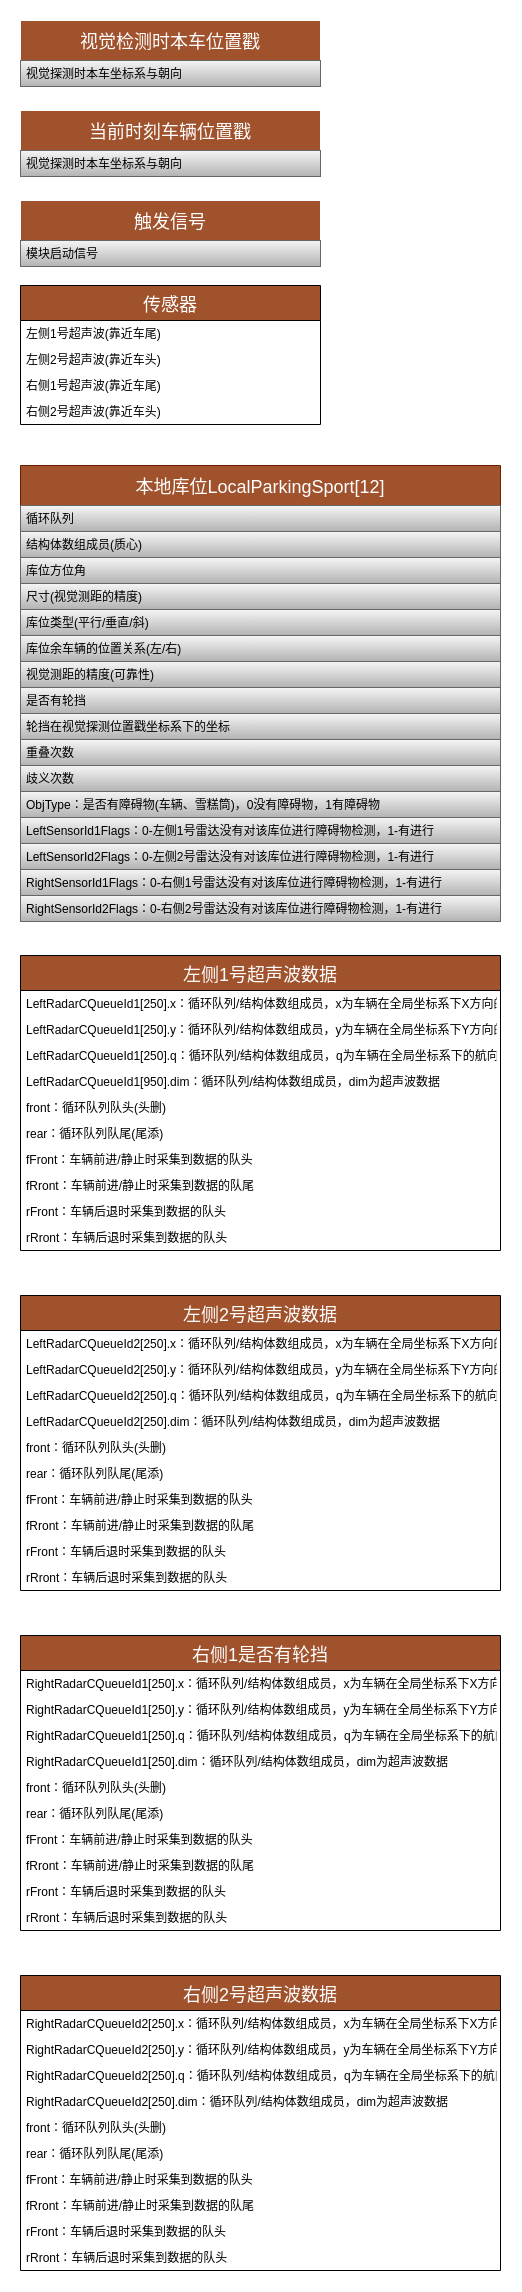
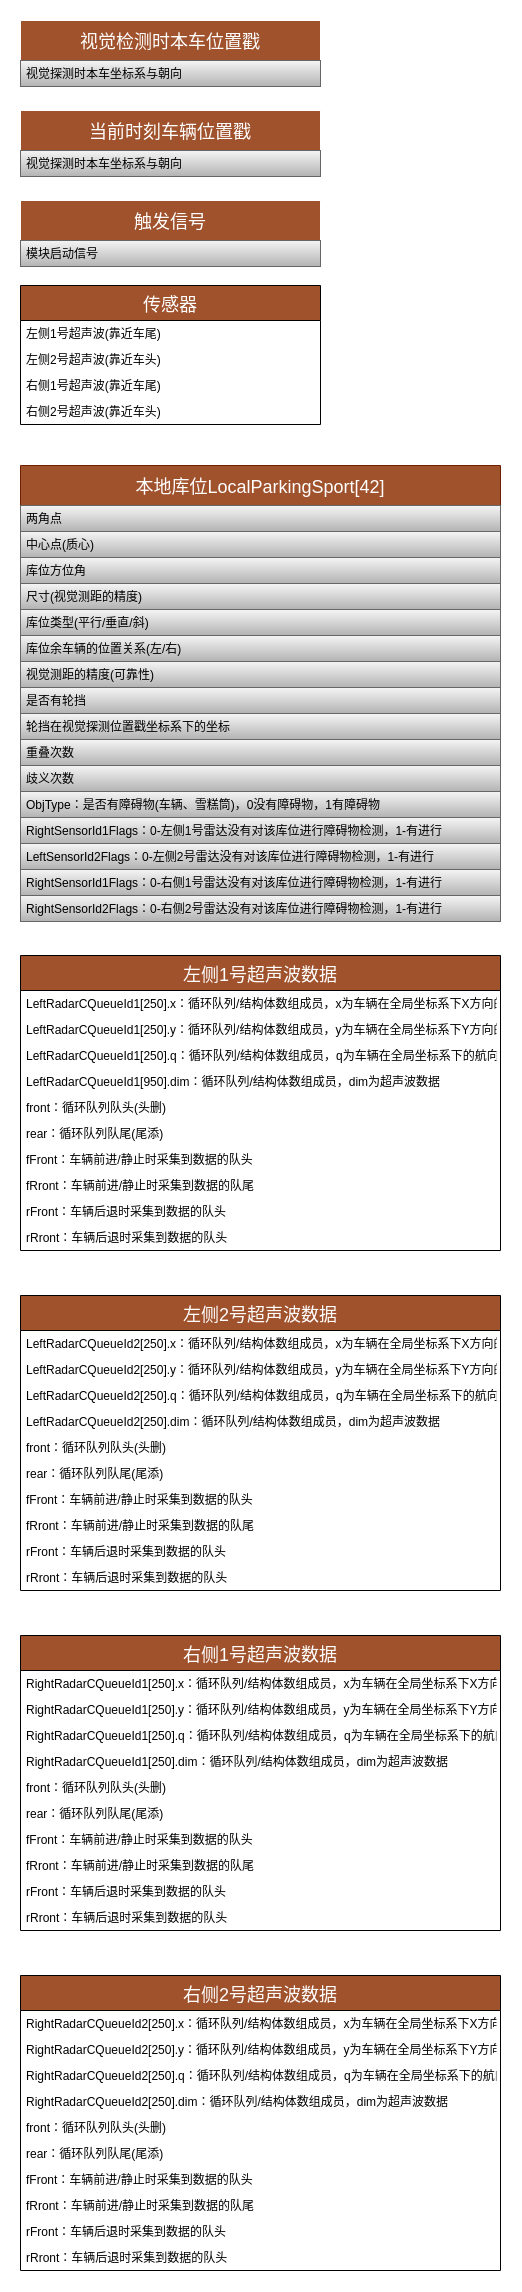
(260, 487) -> (260, 487)
(50, 519) -> (44, 519)
(87, 545) -> (63, 545)
(240, 831) -> (242, 831)
(260, 1655) -> (260, 1655)
